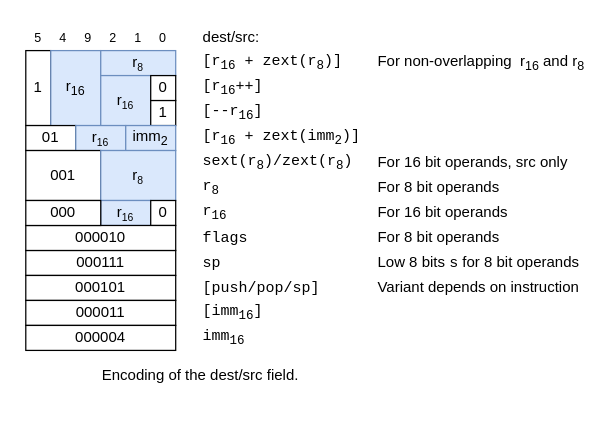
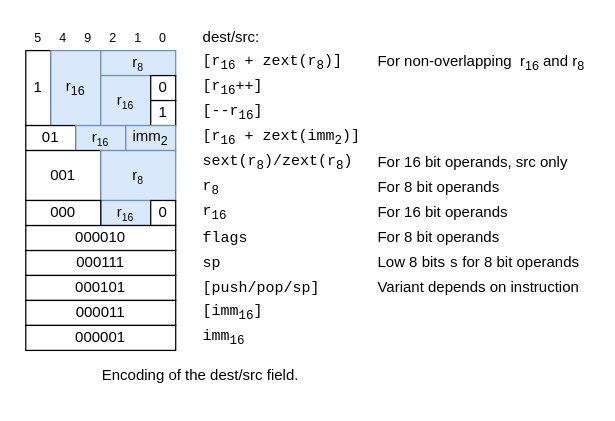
(101, 338) -> (101, 338)
